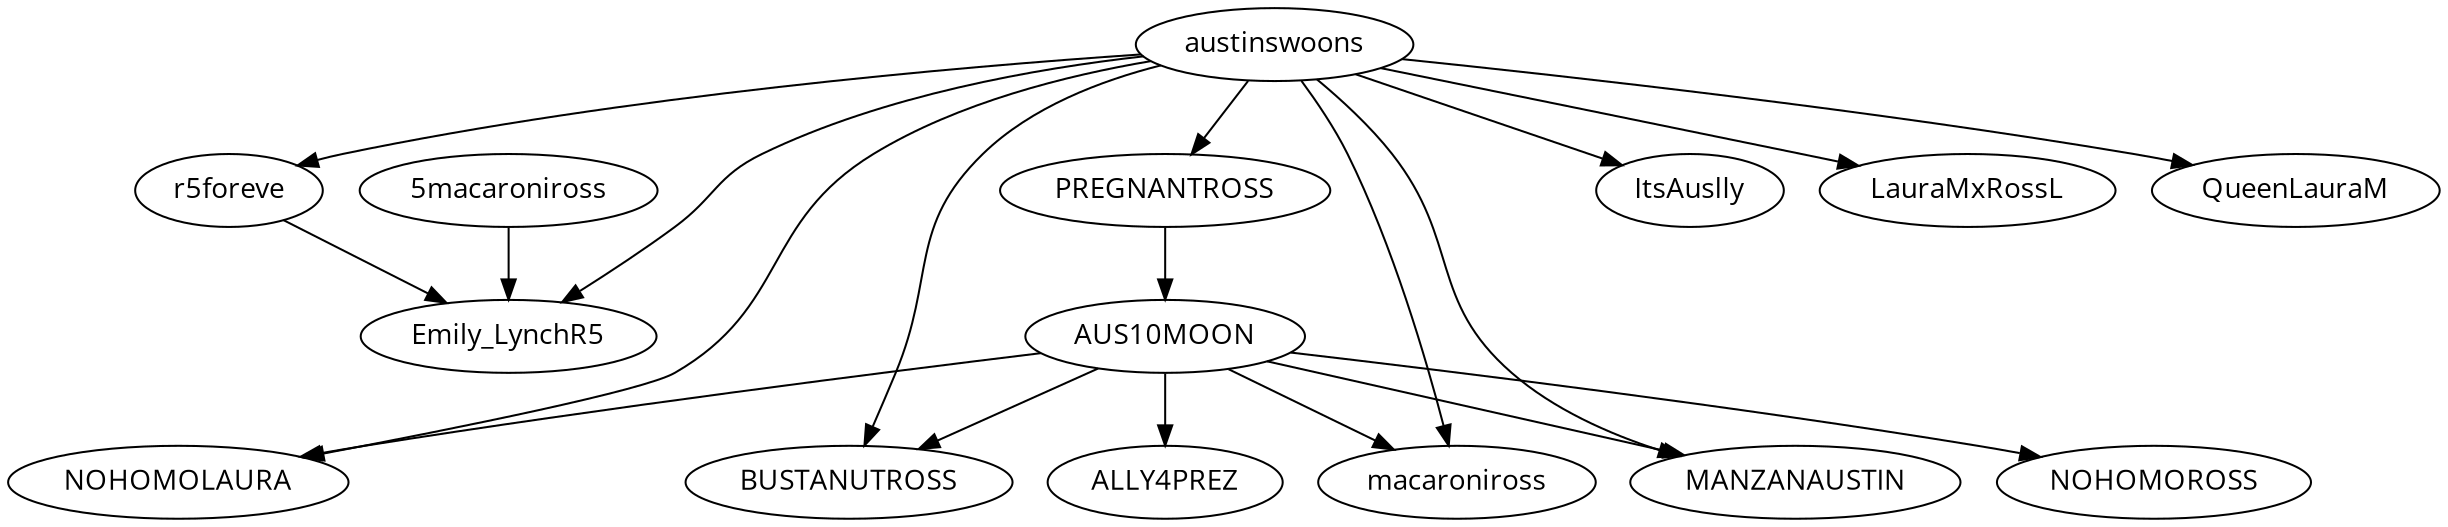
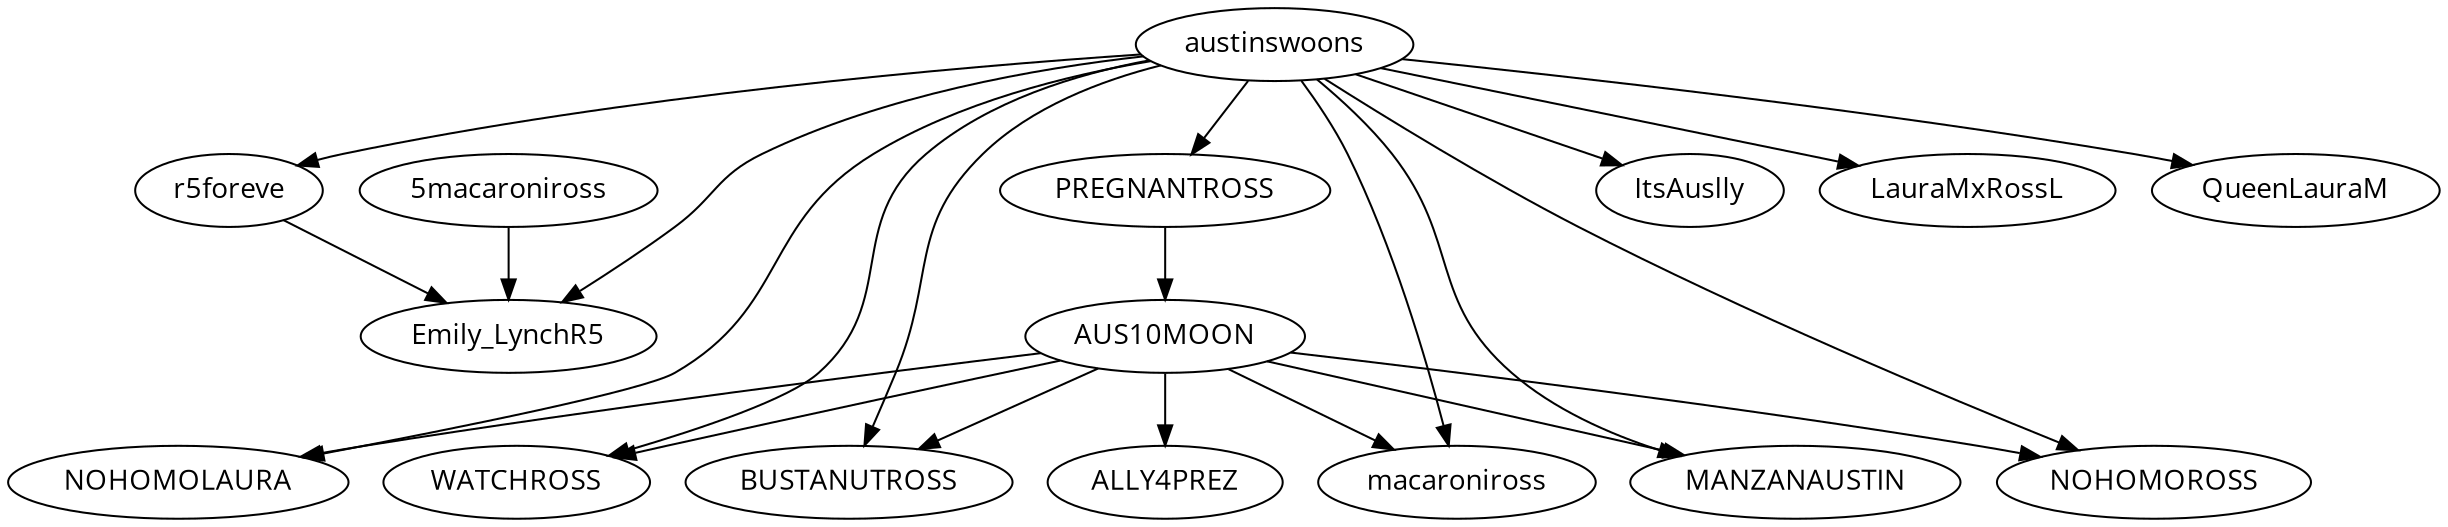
none -> (1683, 278)
none -> (517, 482)
